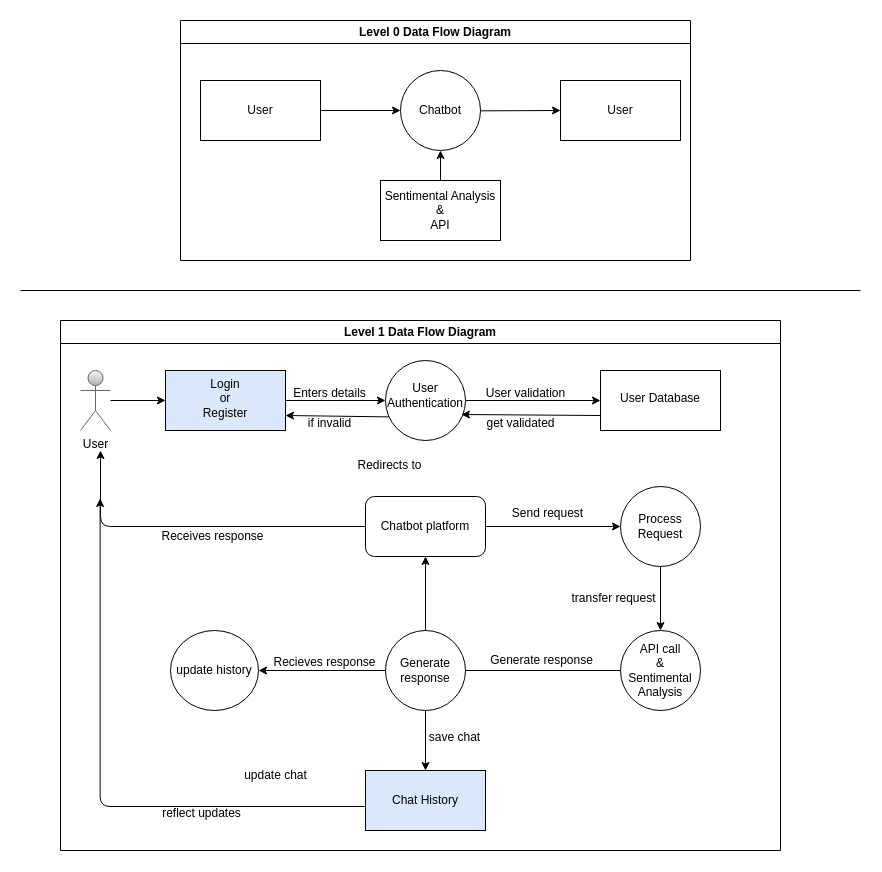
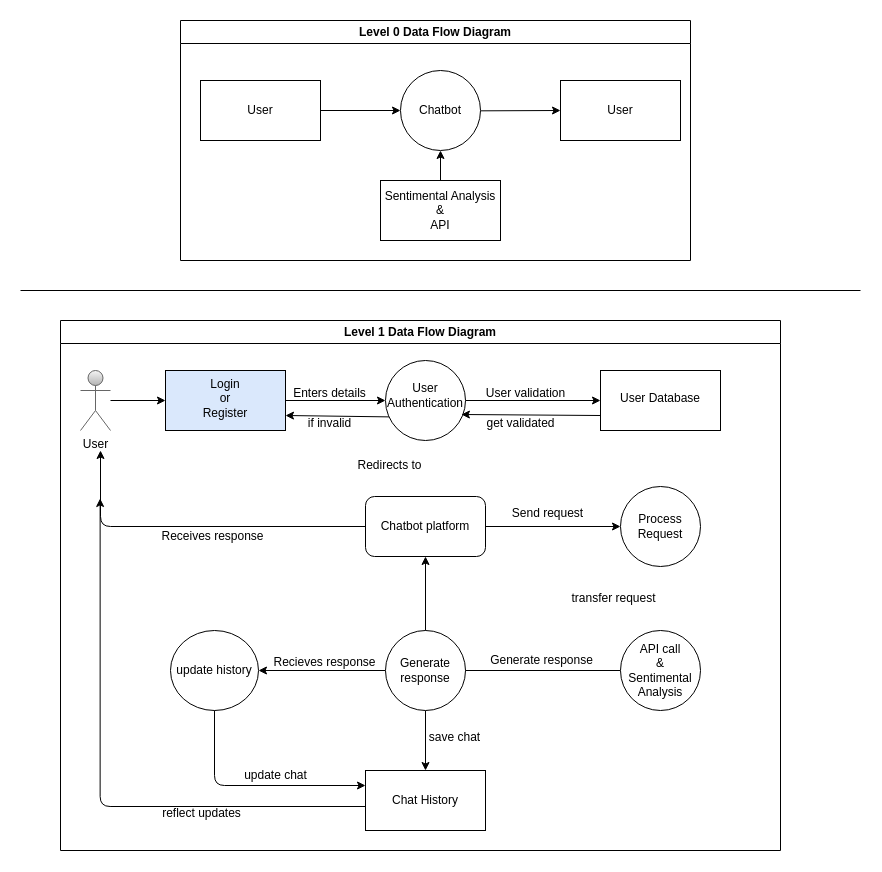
(661, 595) -> none
none -> (254, 786)
(426, 801) -> (426, 801)
